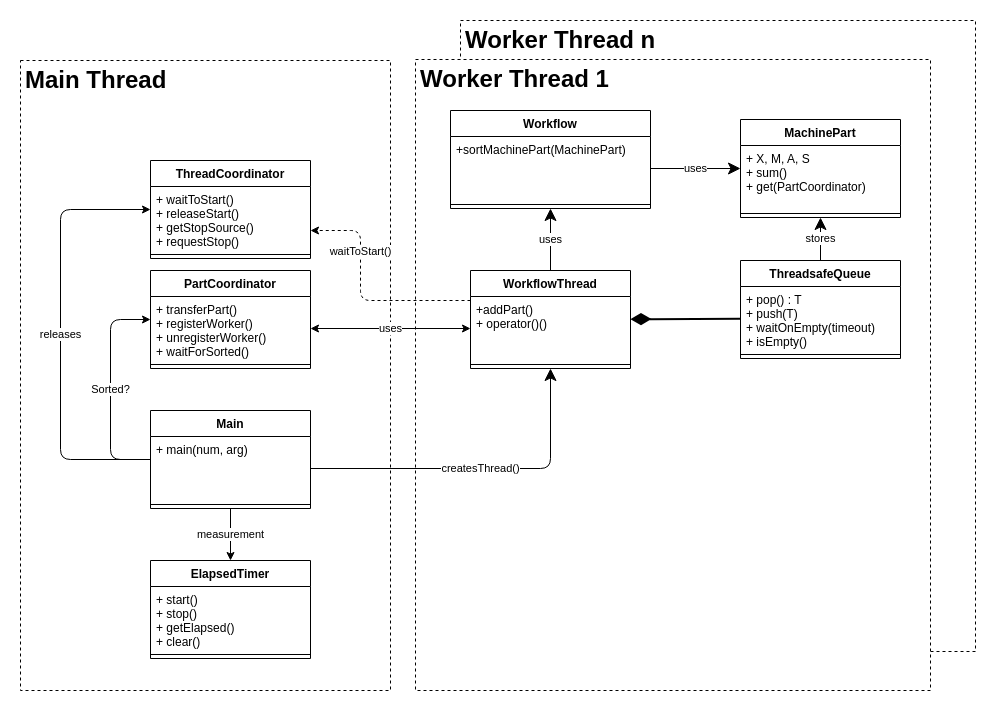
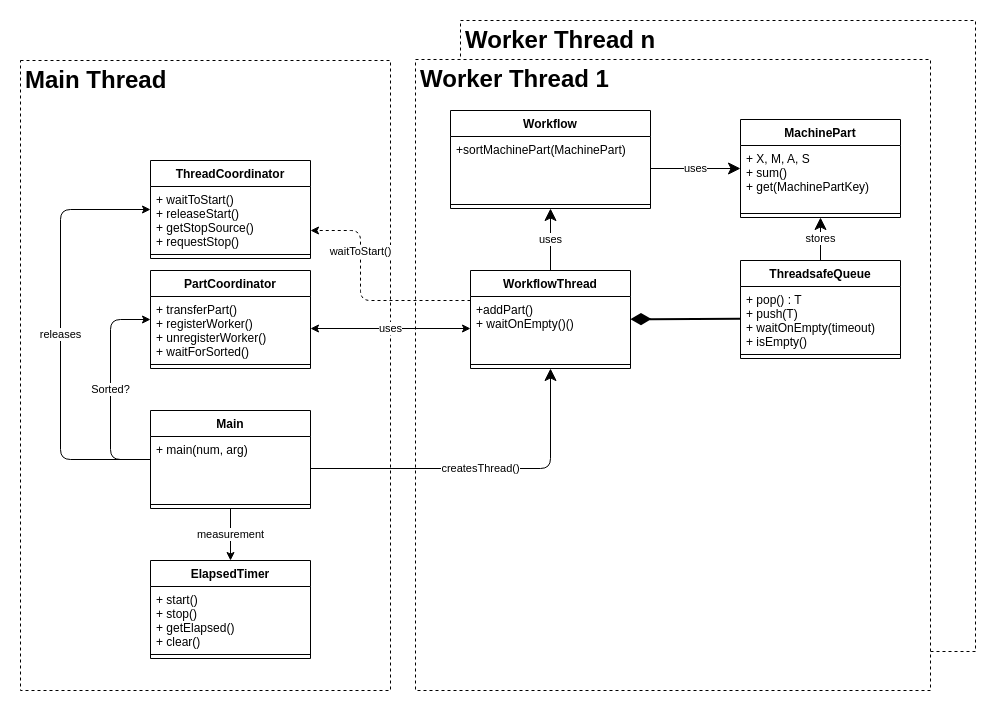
(775, 159) -> (775, 159)
(510, 310) -> (510, 310)
